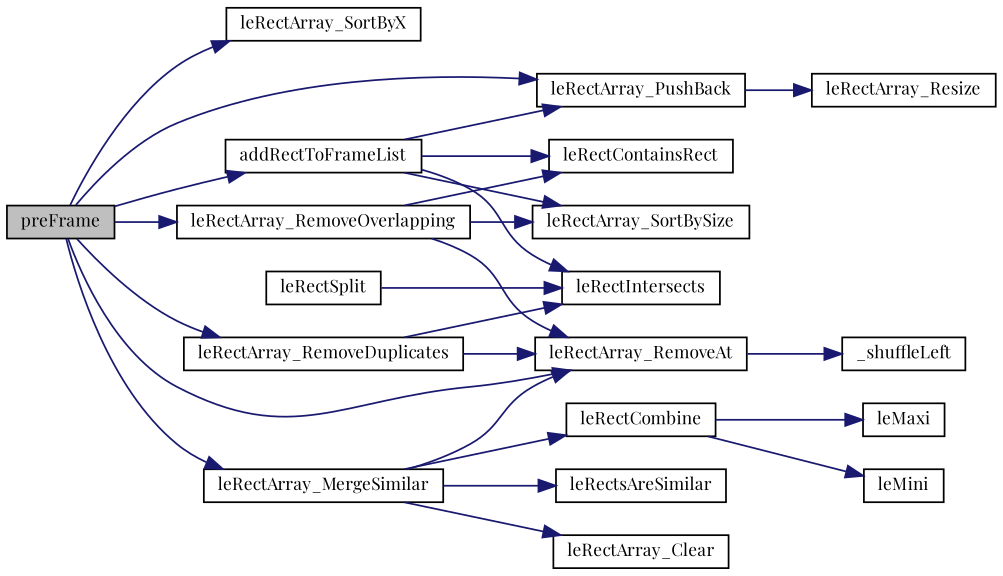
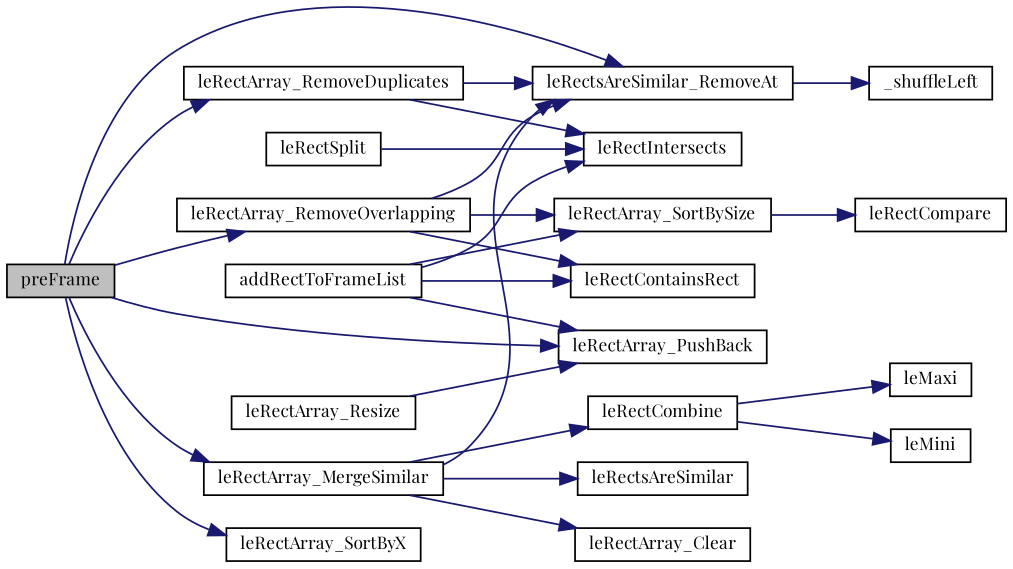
(769, 90) -> (485, 381)
(171, 191) -> none
none -> (931, 215)
(641, 354) -> (663, 83)
